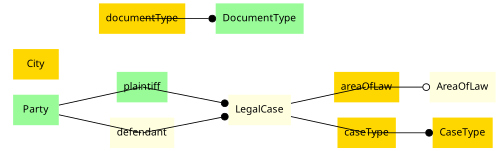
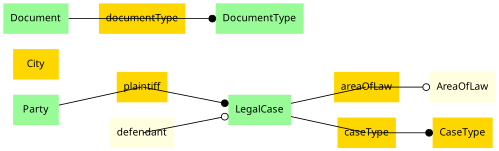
none -> (36, 19)
(142, 87) -> (142, 87)
(260, 110) -> (260, 110)
(100, 124) -> none
(182, 125) -> (182, 125)
